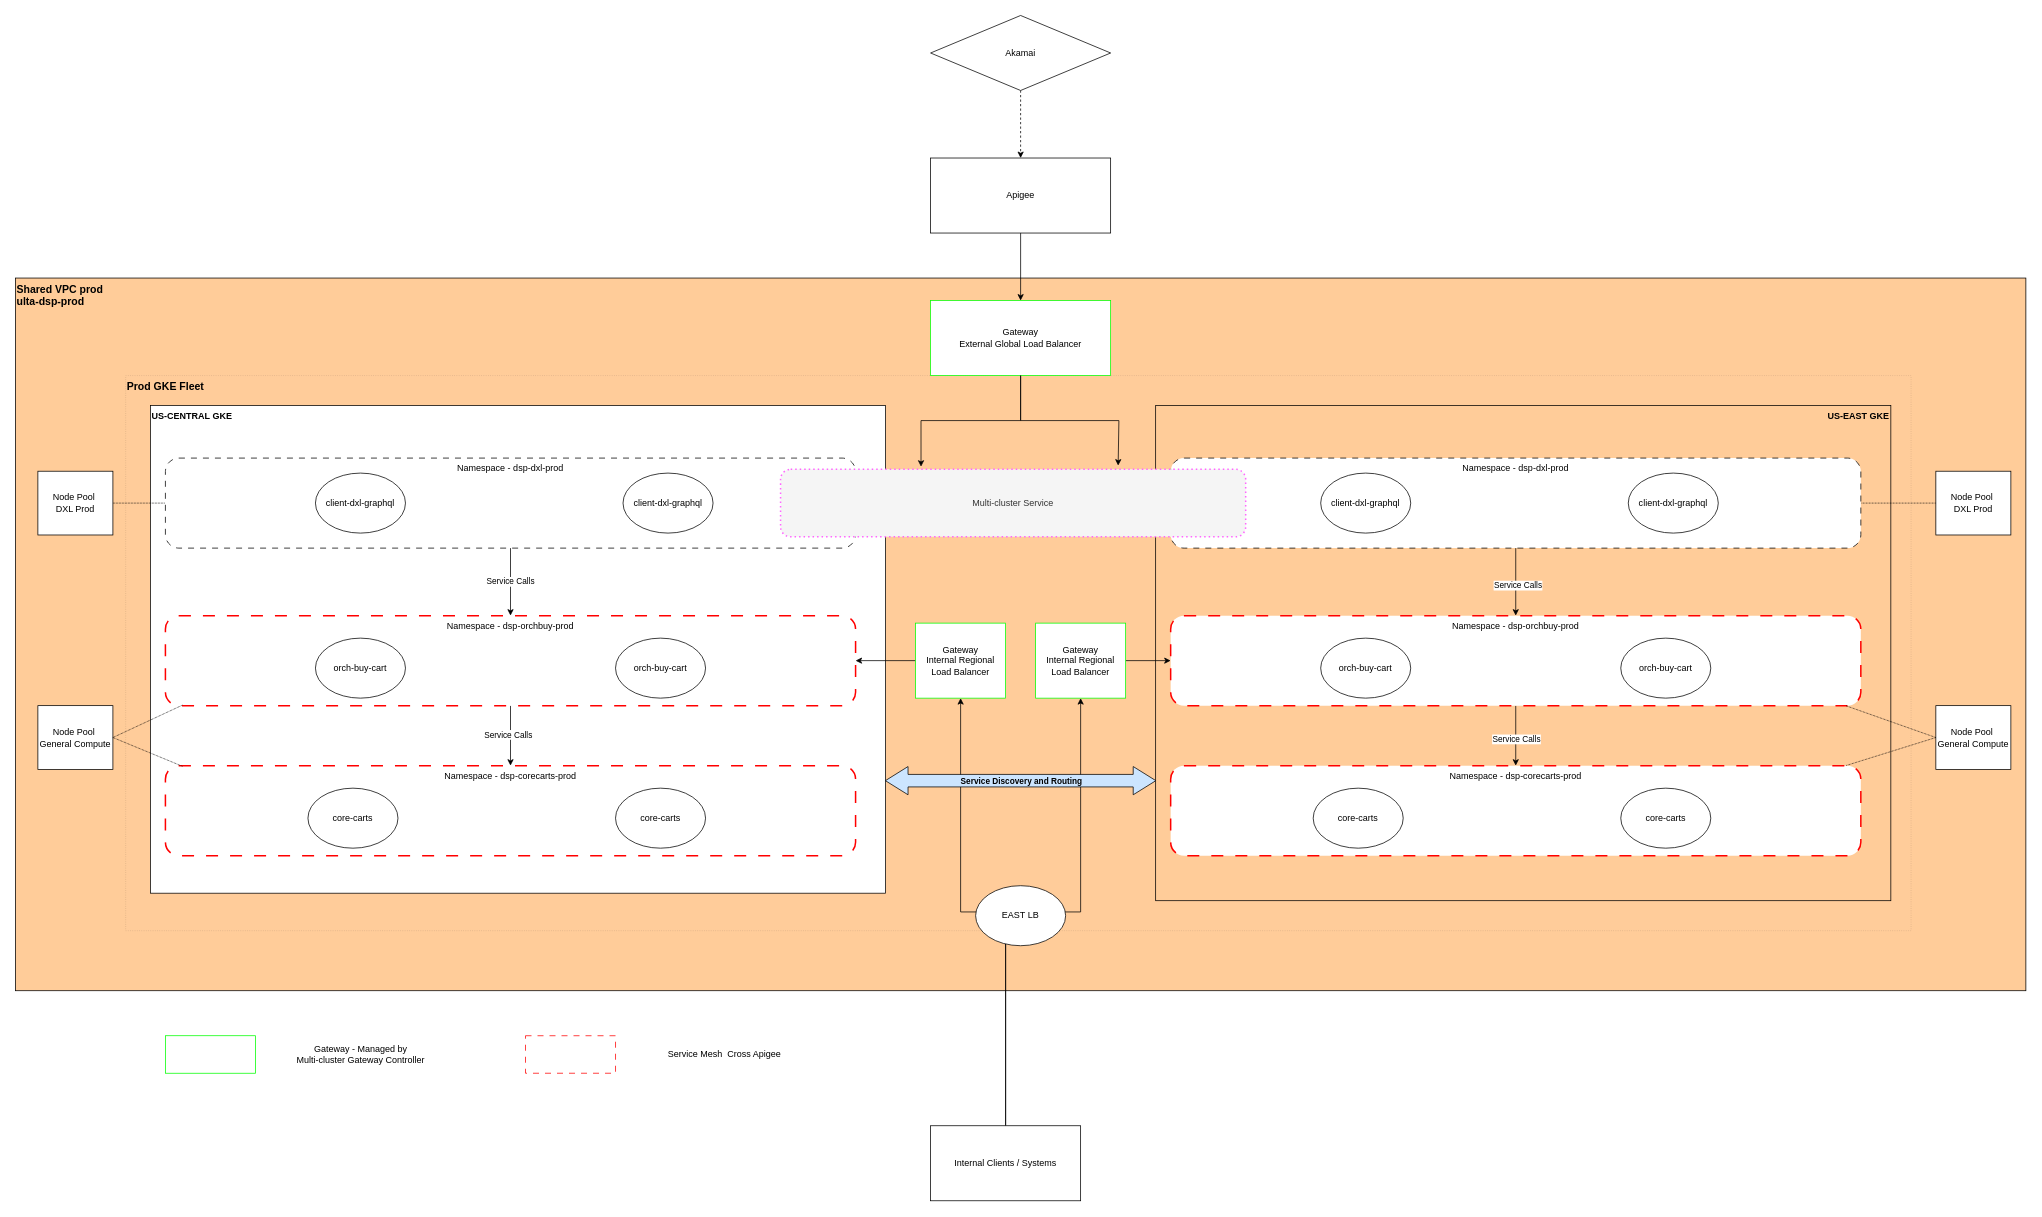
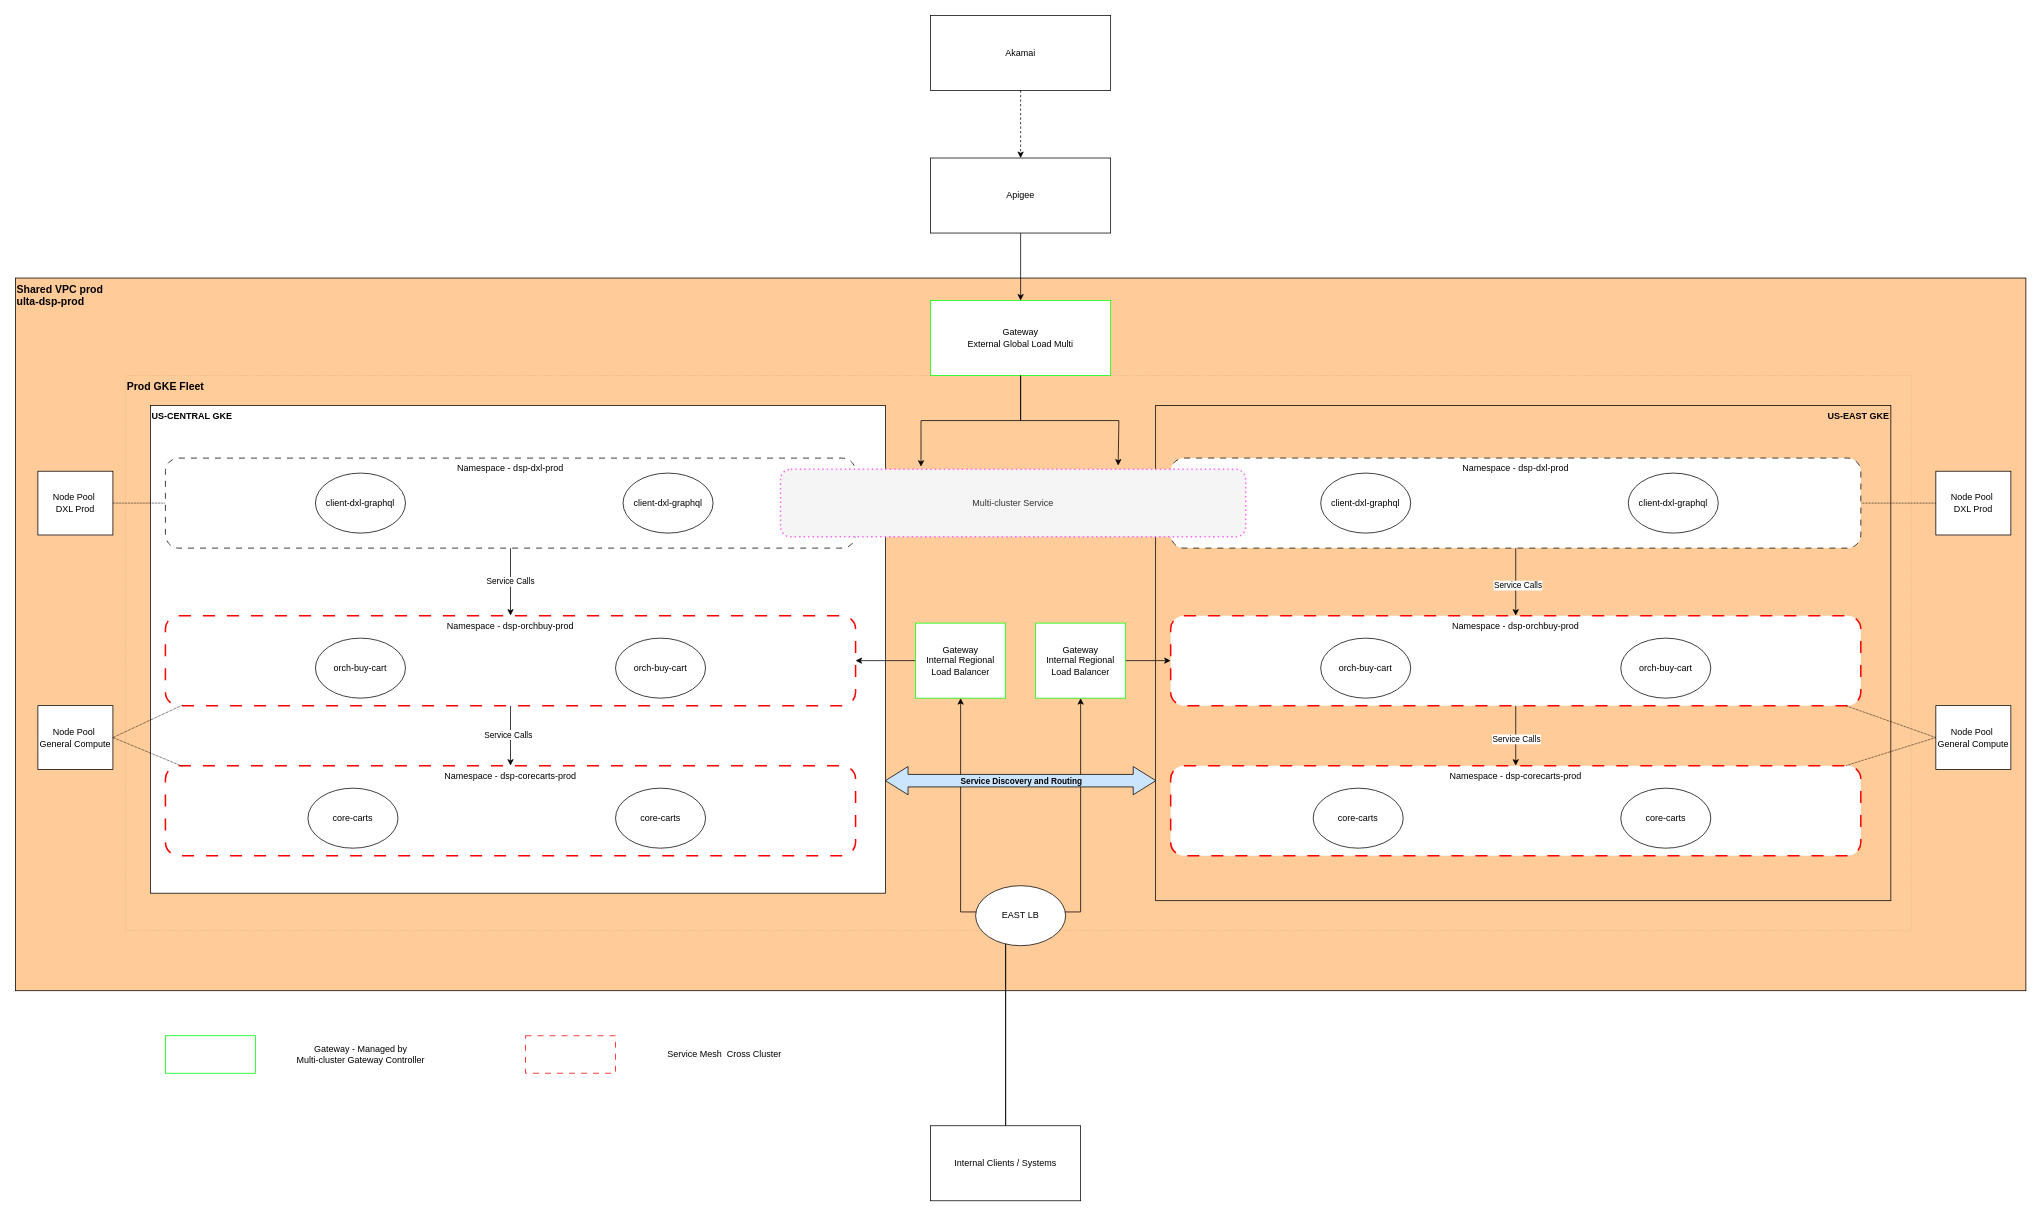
(1020, 53) -> (1020, 53)
(1020, 338) -> (1020, 338)
(725, 1054) -> (725, 1054)
